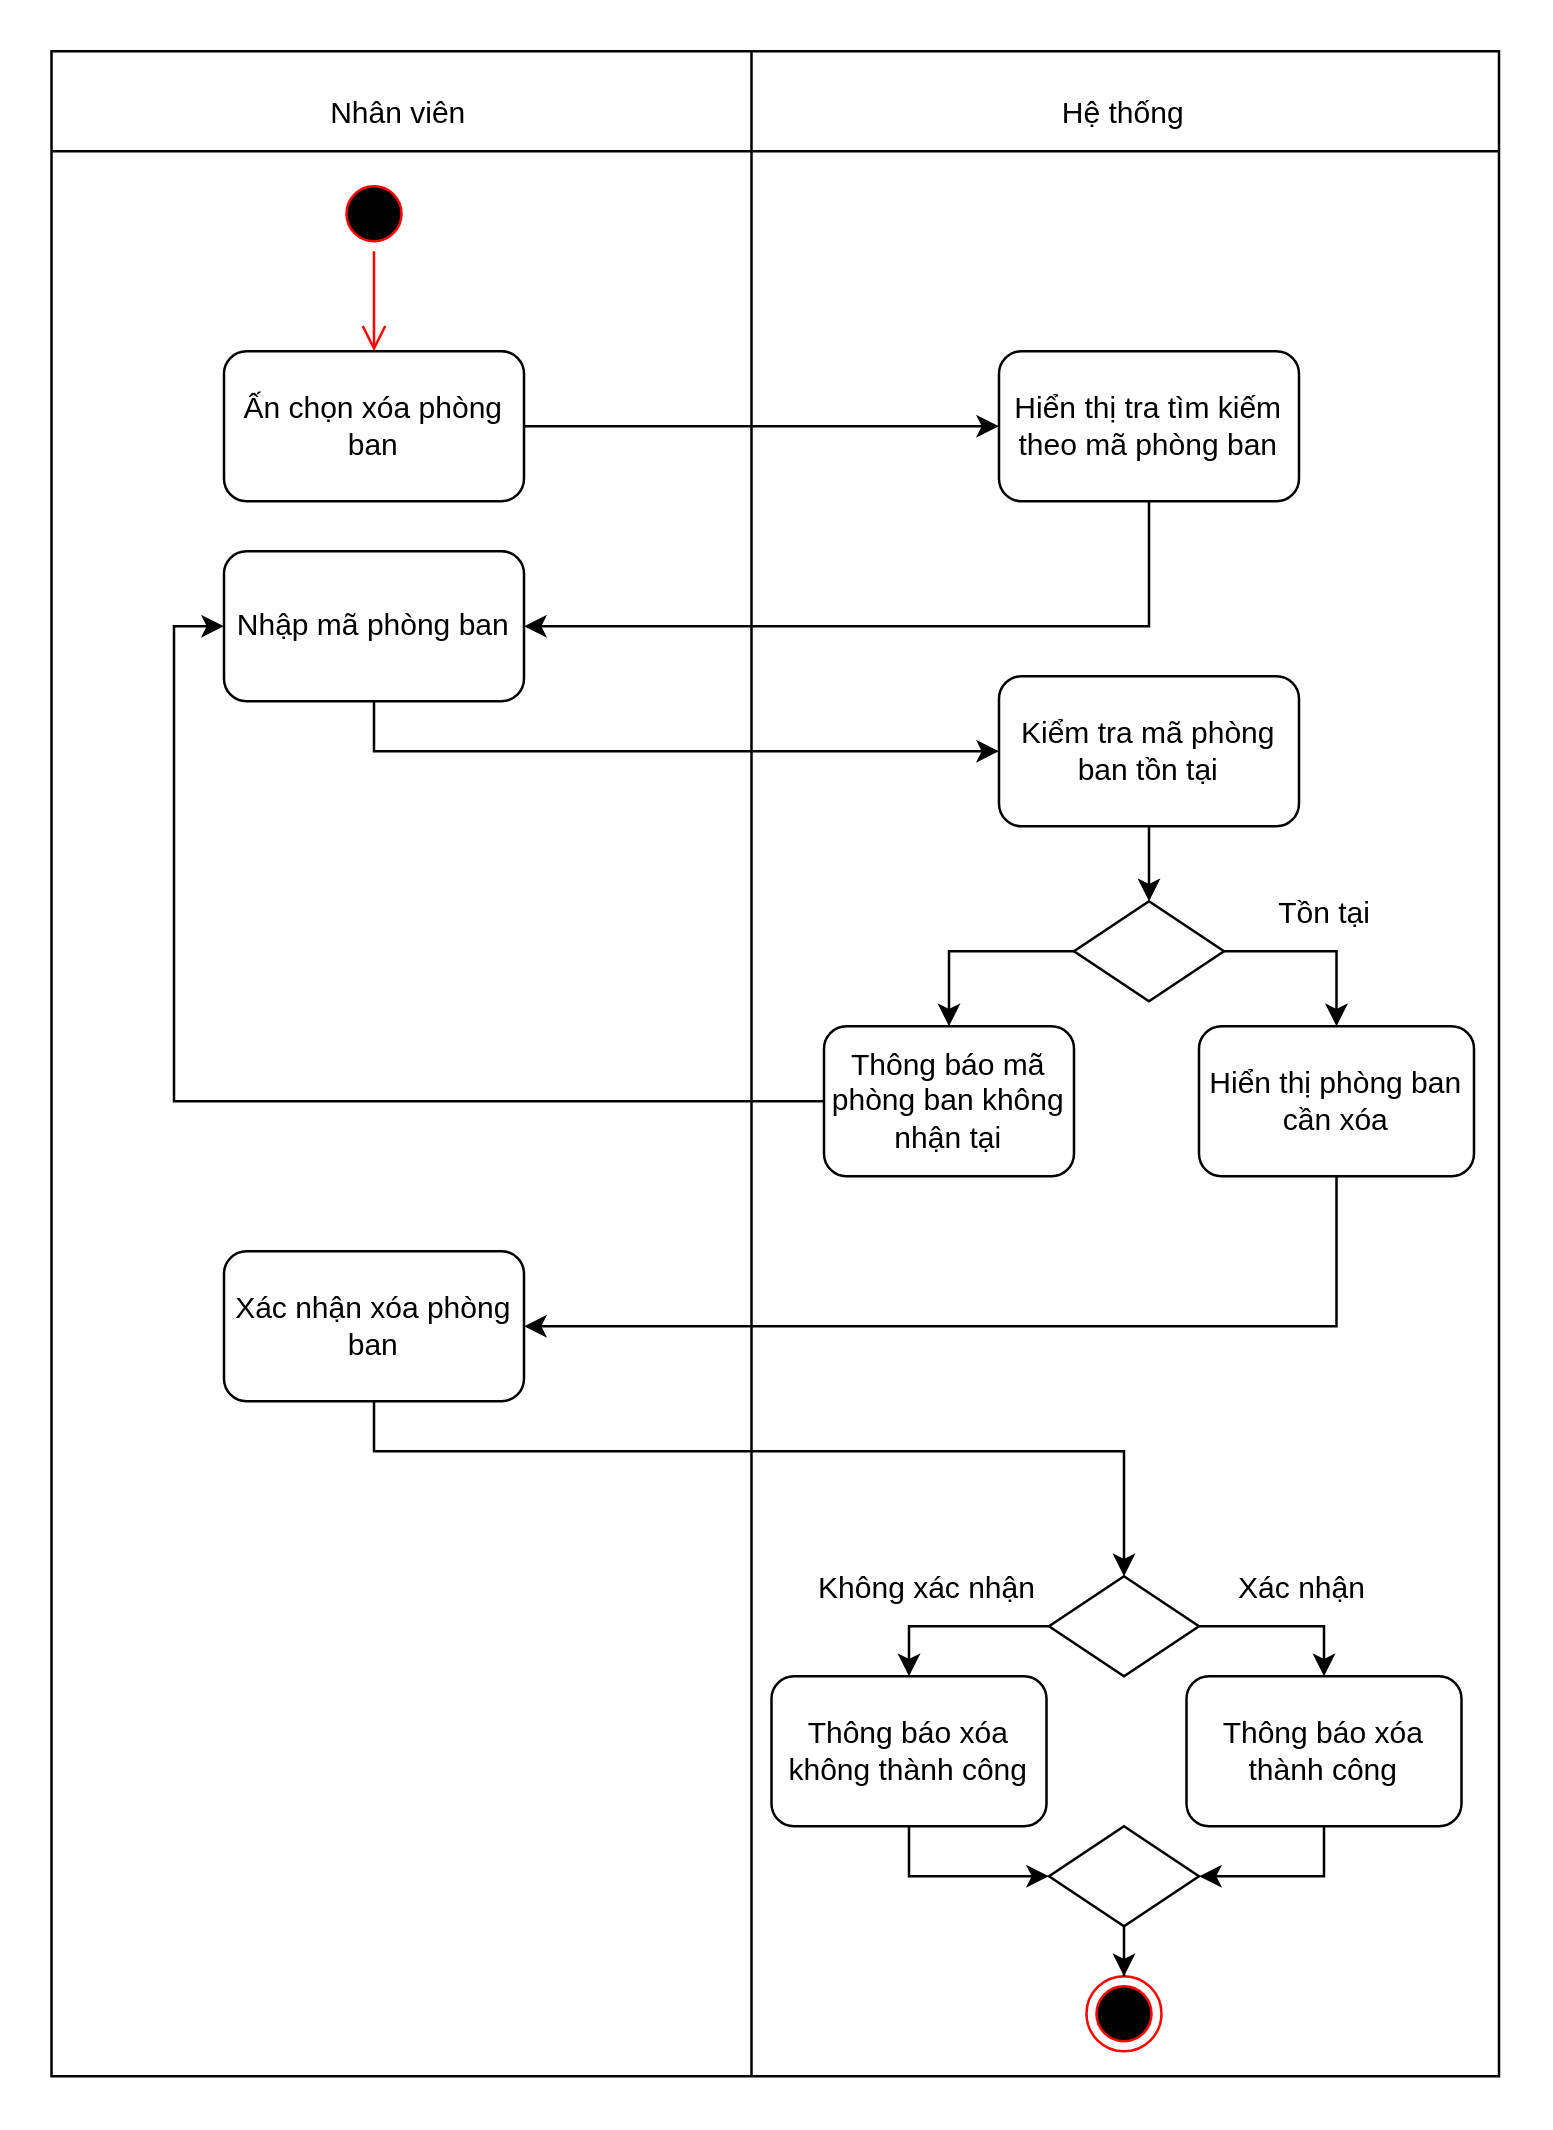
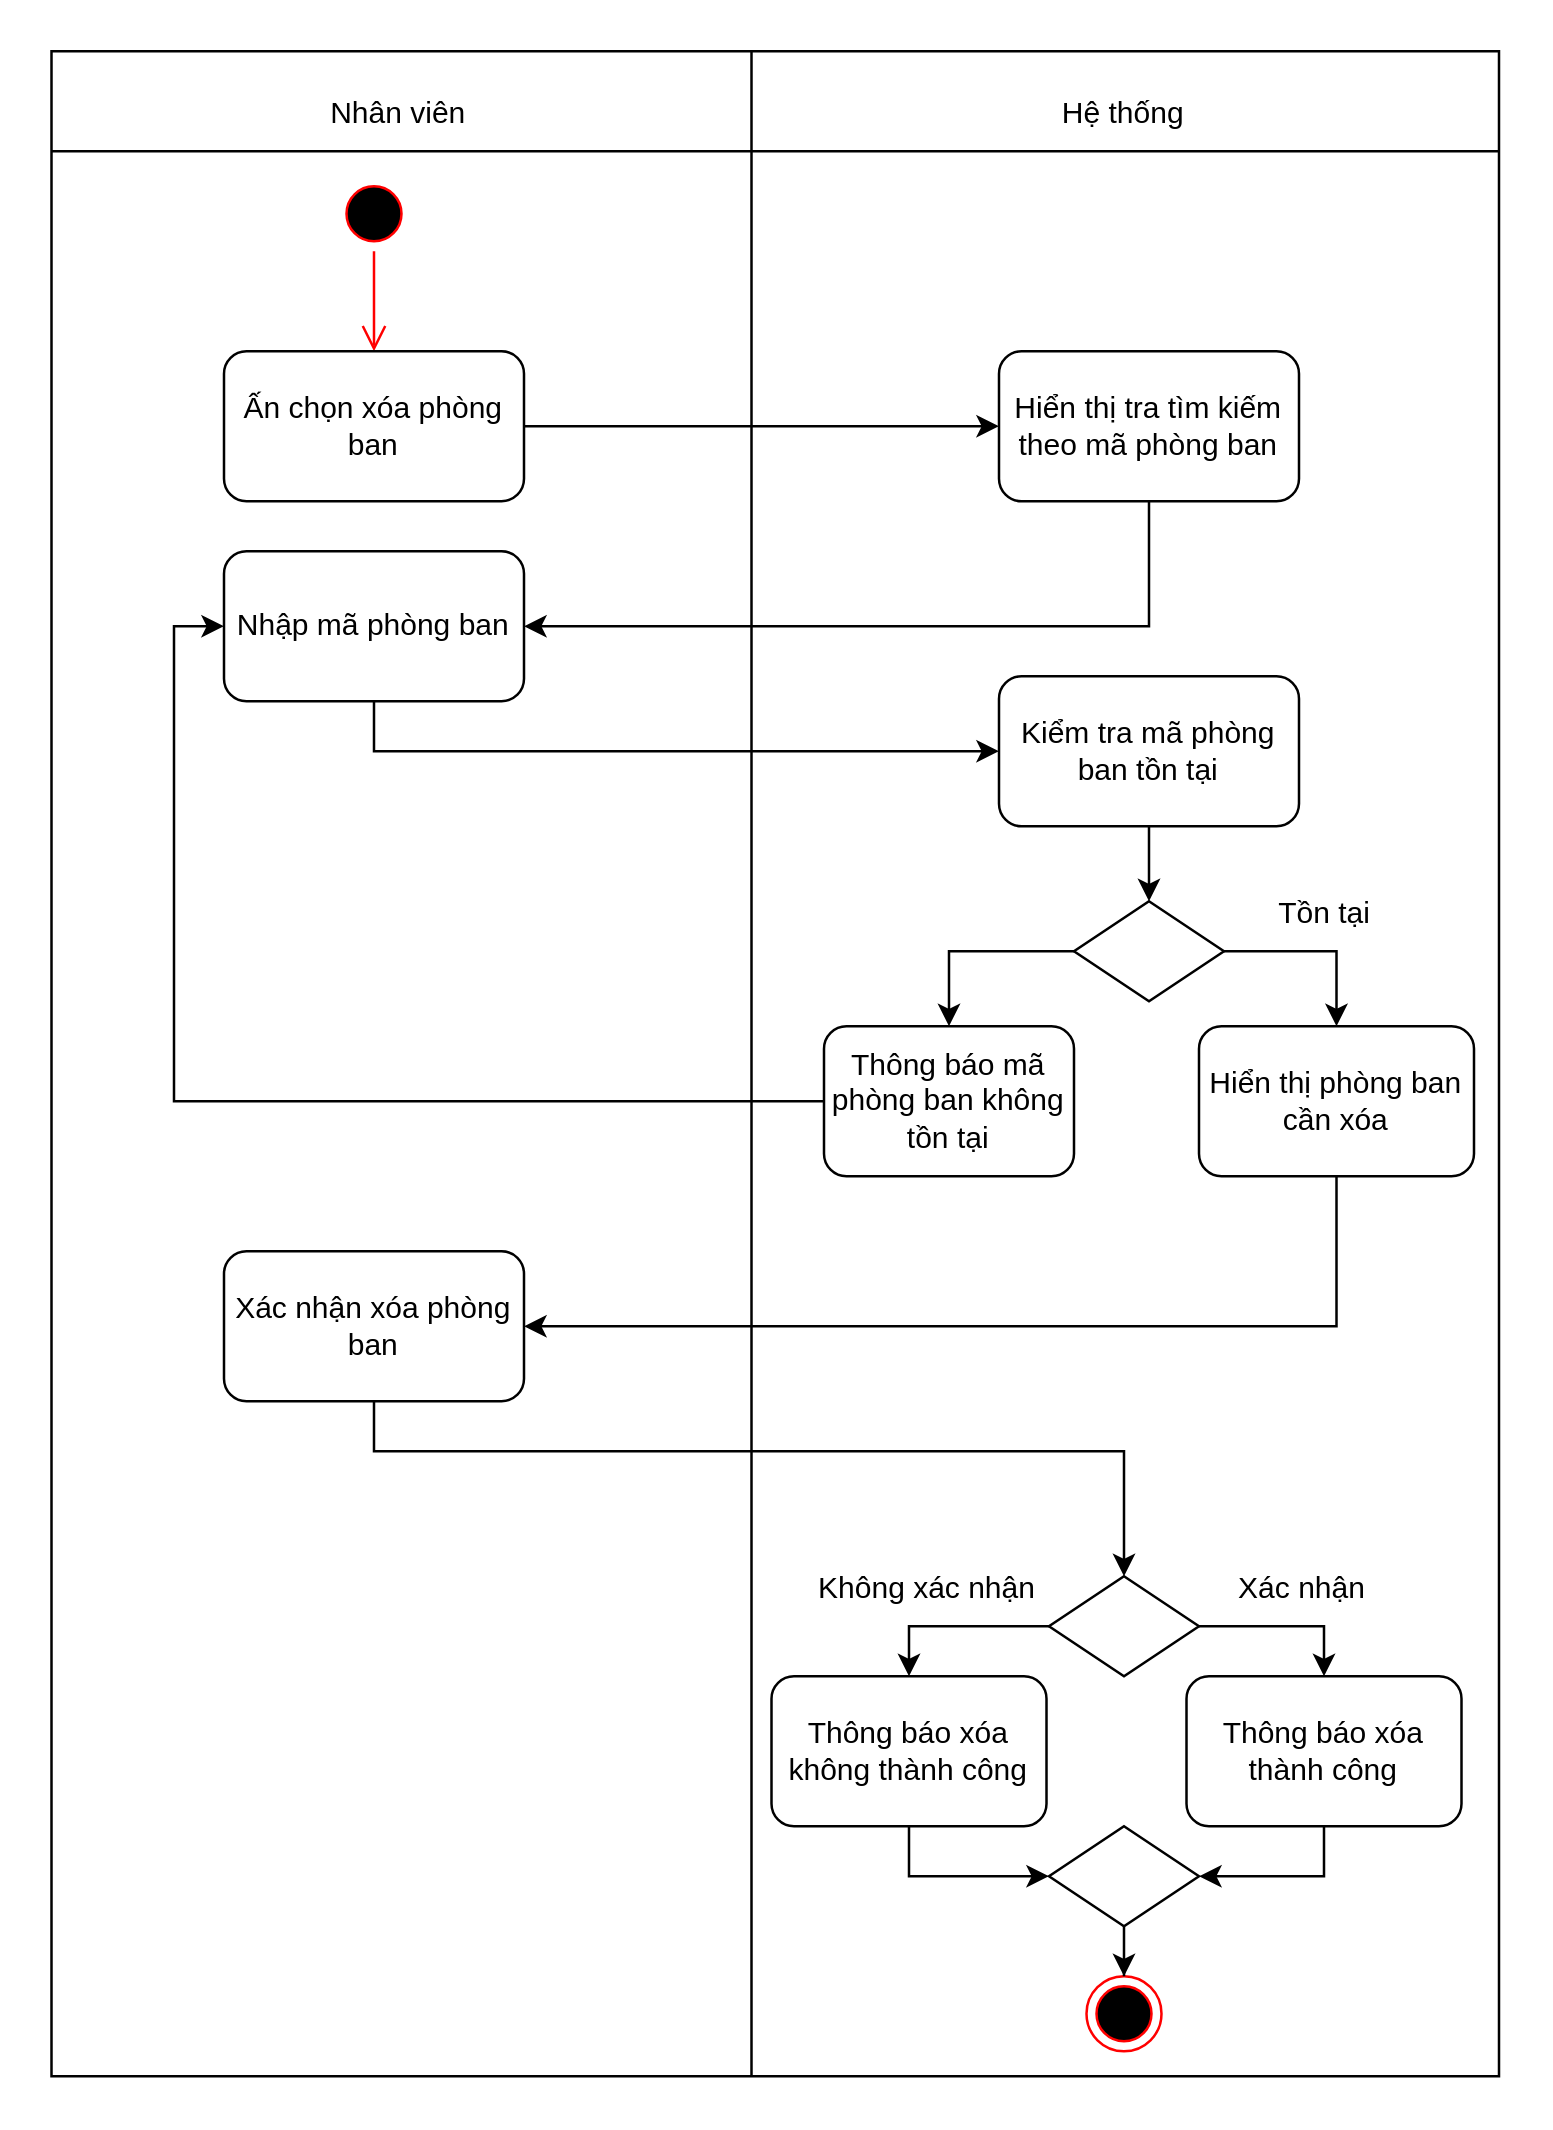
(949, 1101) -> (949, 1101)
